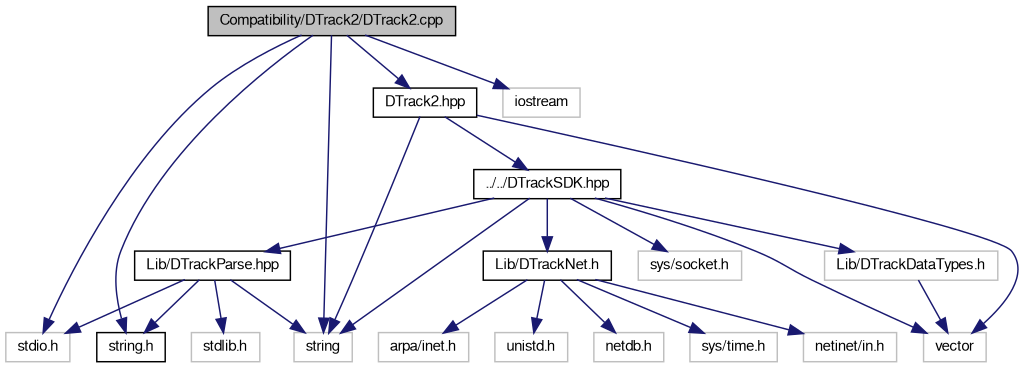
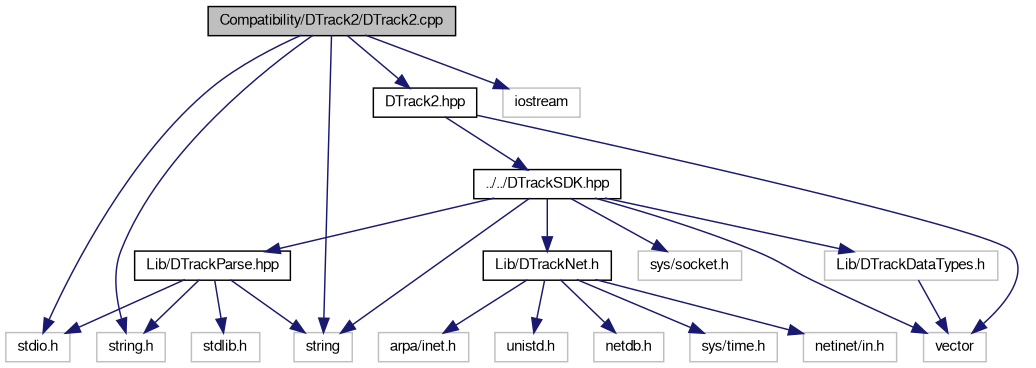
(380, 213) -> none
(131, 347) -> (131, 347)
